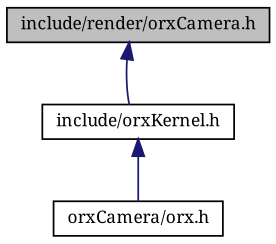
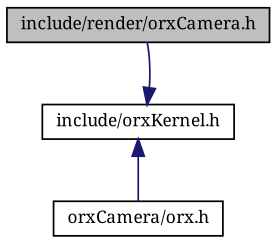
(127, 82) -> (150, 65)
